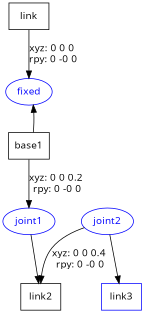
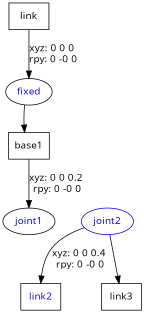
(29, 92) -> (29, 92)
(34, 122) -> (24, 115)
(29, 221) -> (29, 221)
(34, 255) -> none
(41, 297) -> (41, 297)
(121, 297) -> (121, 297)
